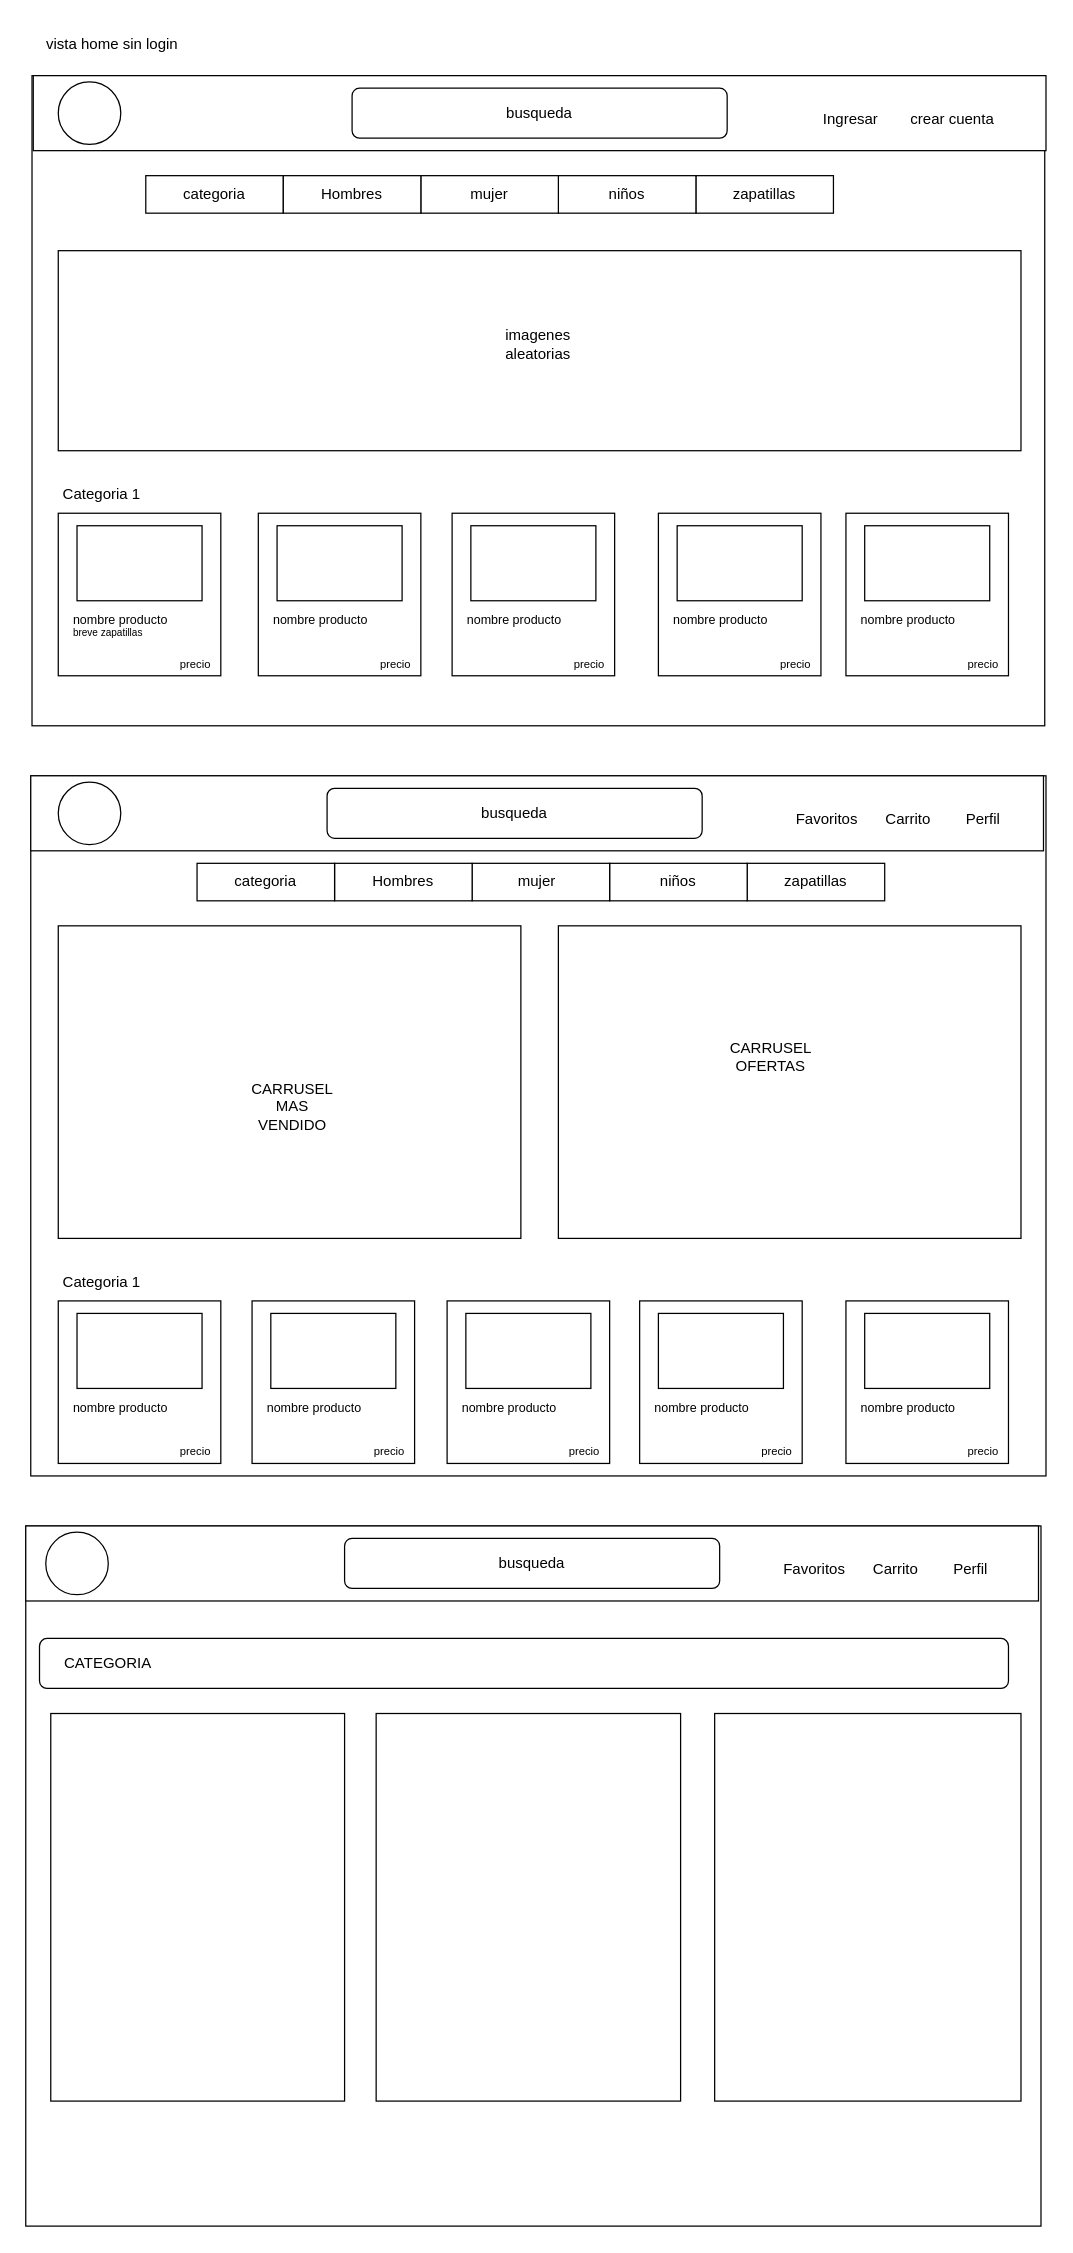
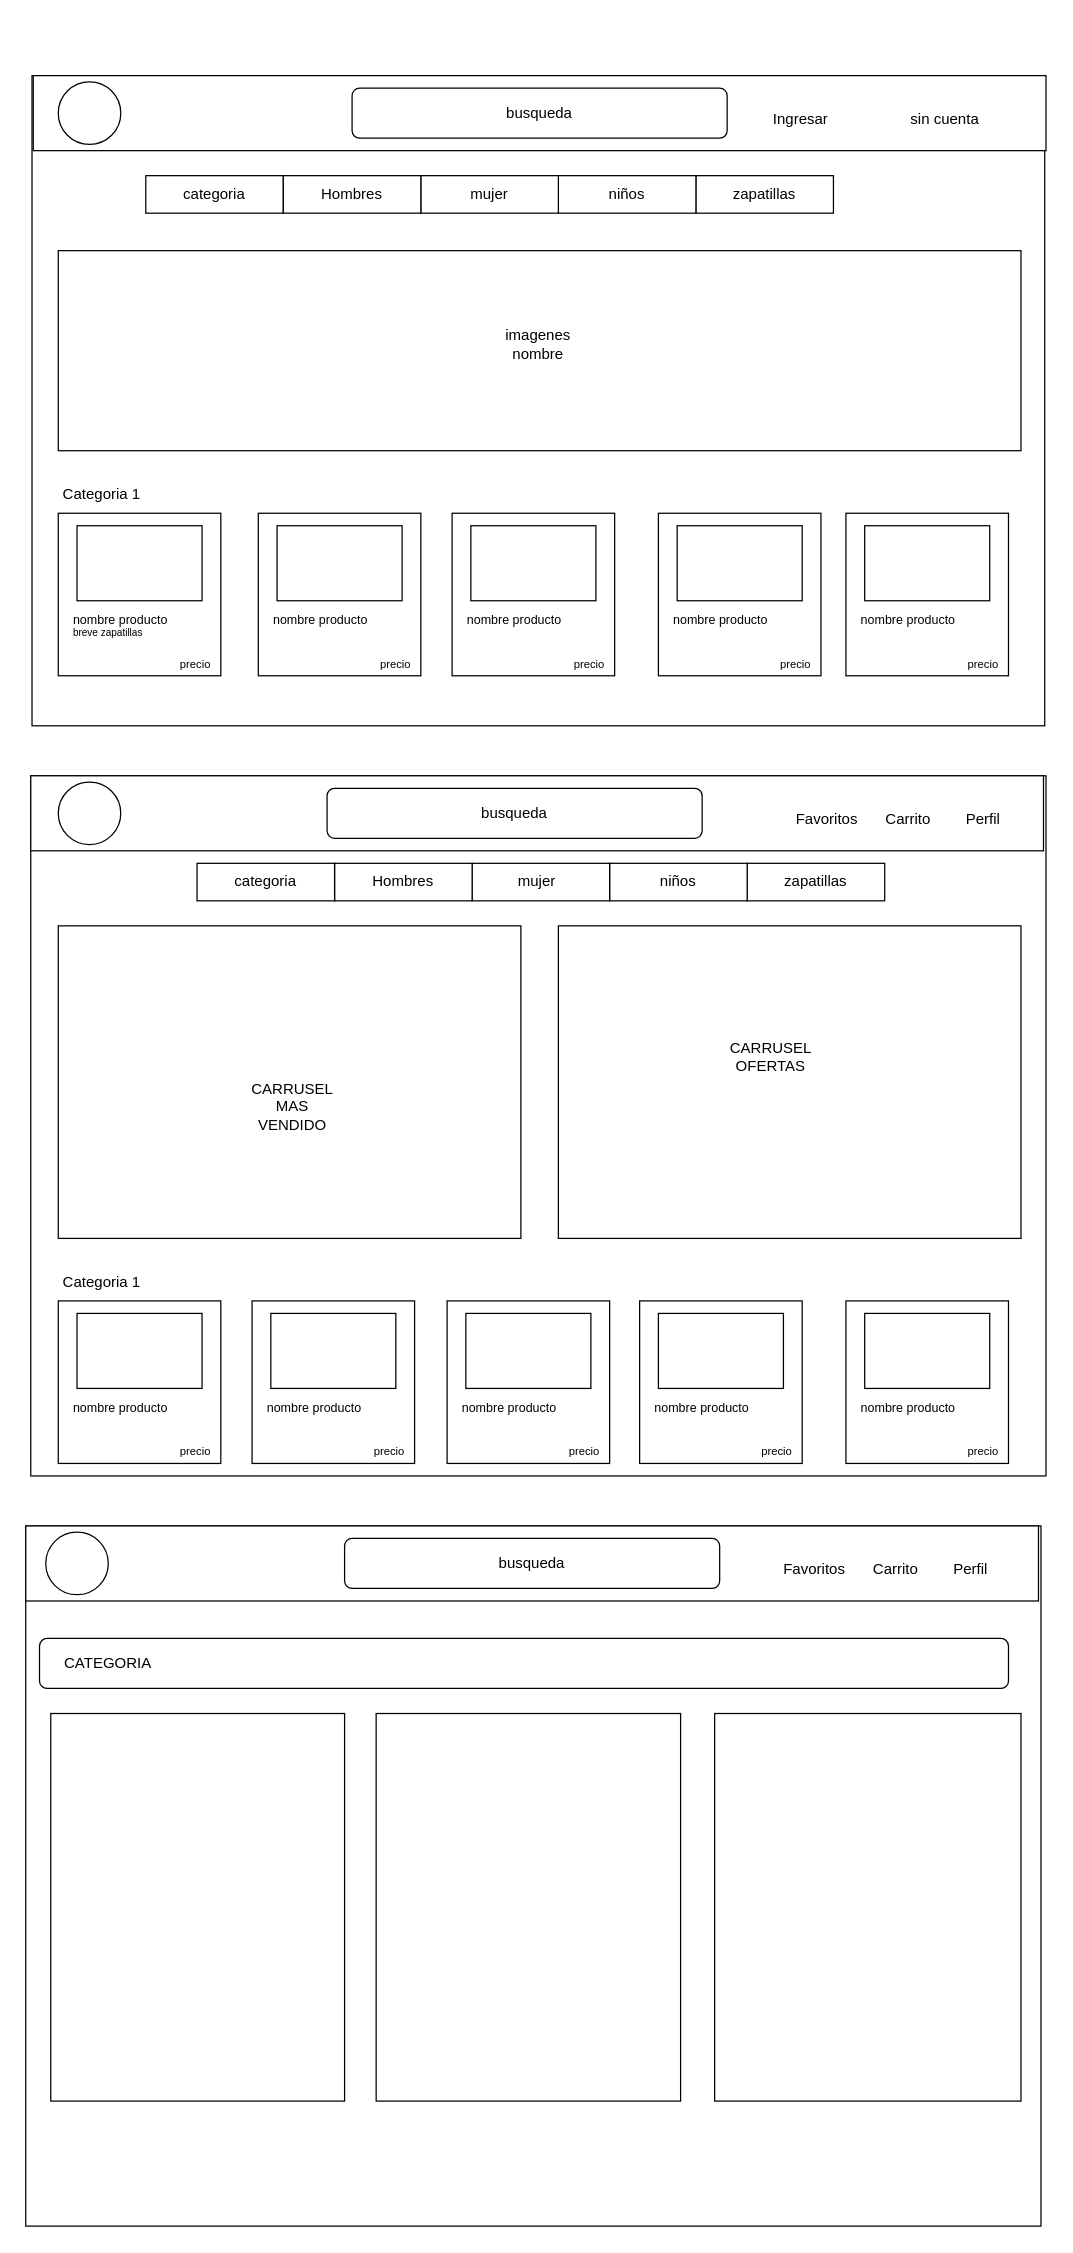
(114, 44) -> none
(959, 106) -> (949, 106)
(858, 113) -> (808, 113)
(538, 344) -> (538, 344)
